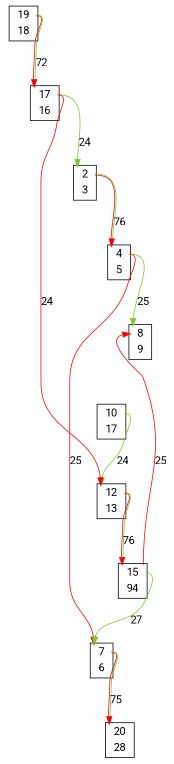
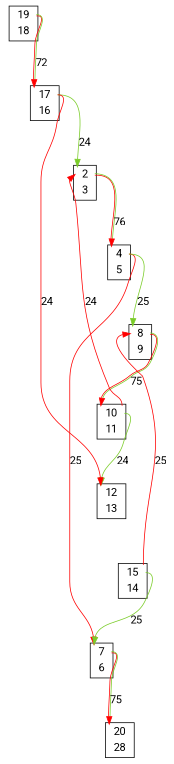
none -> (83, 296)
none -> (144, 369)
(111, 429) -> (111, 429)
(124, 523) -> none
(133, 588) -> (133, 588)
(136, 621) -> (136, 621)
